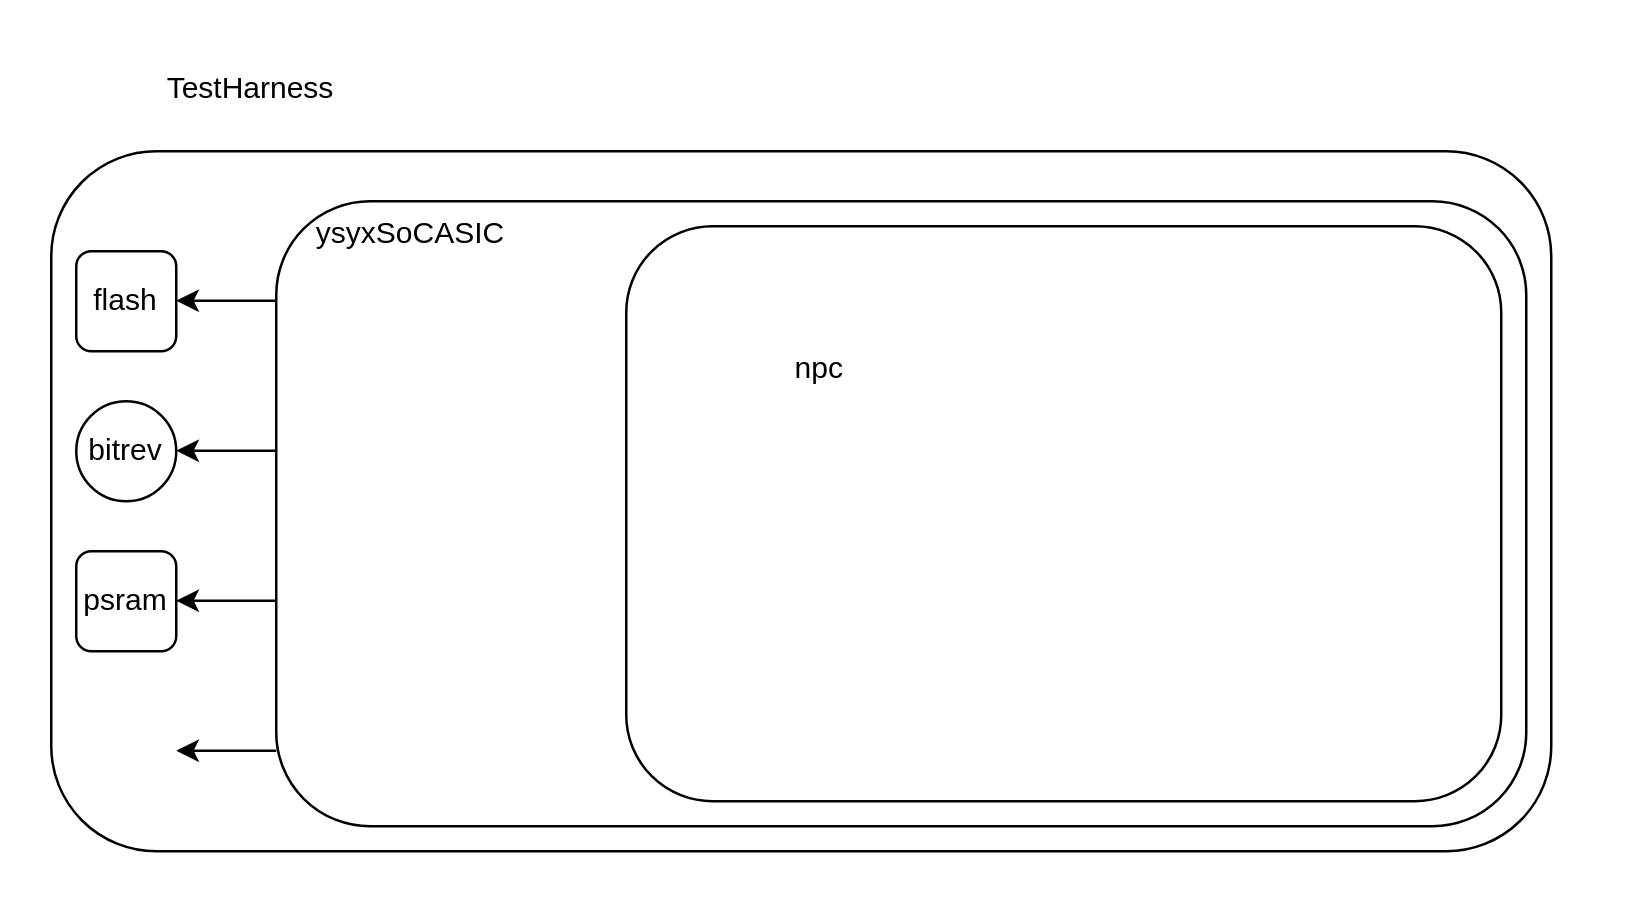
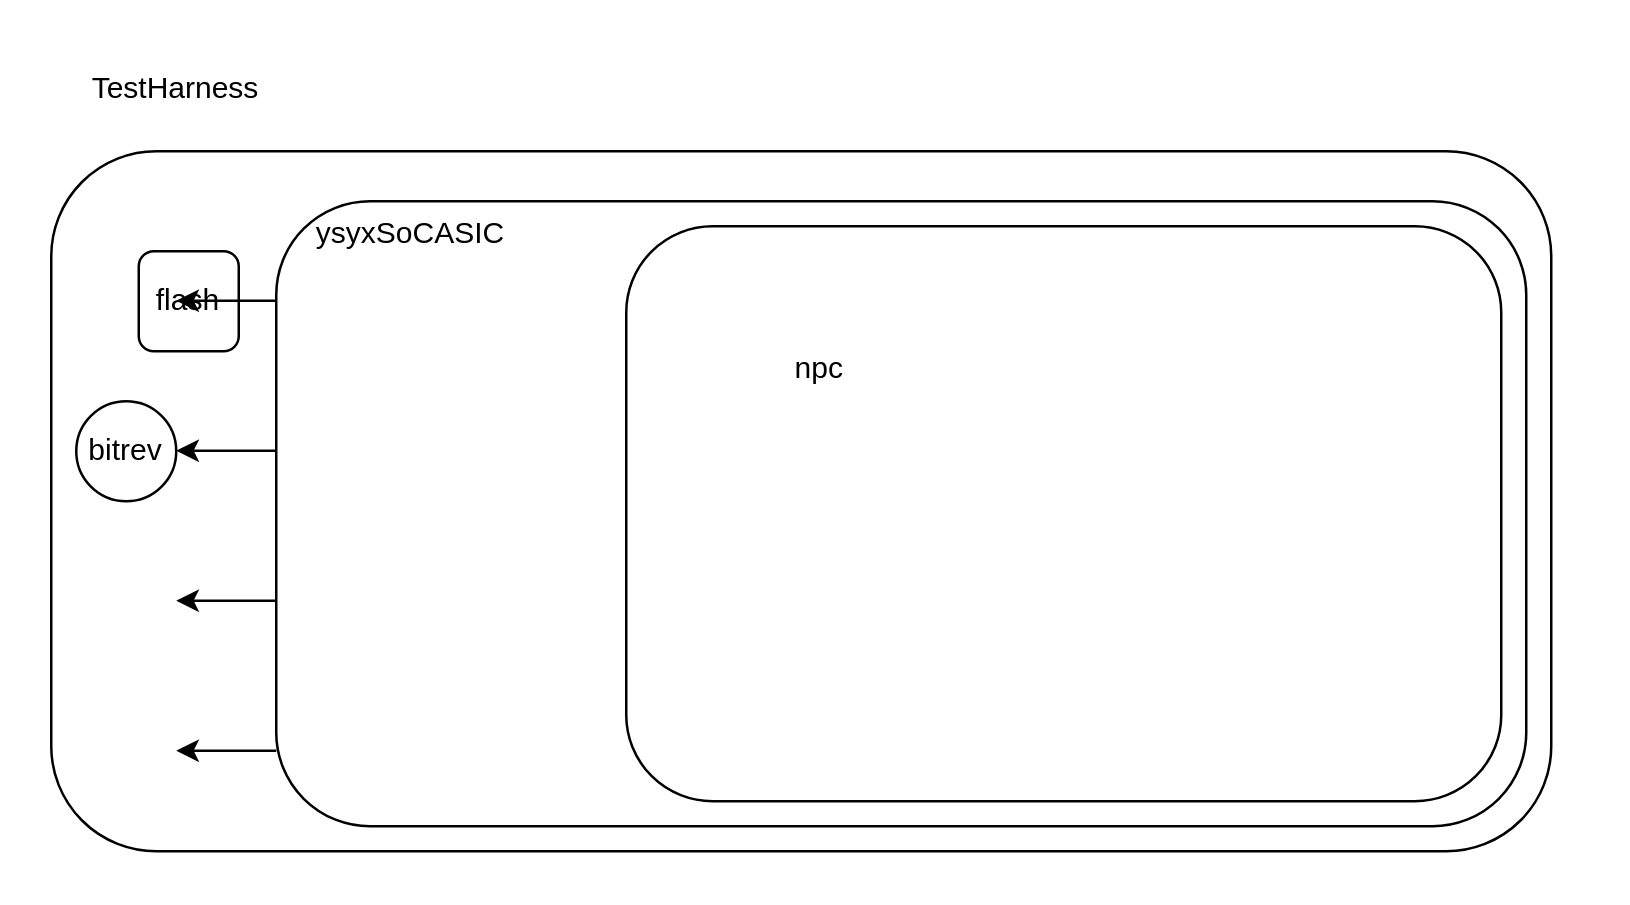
(251, 89) -> (176, 89)
(126, 301) -> (189, 301)
(126, 601) -> none
